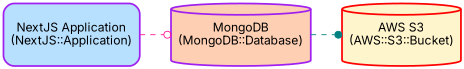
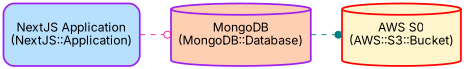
(401, 35) -> (401, 35)
